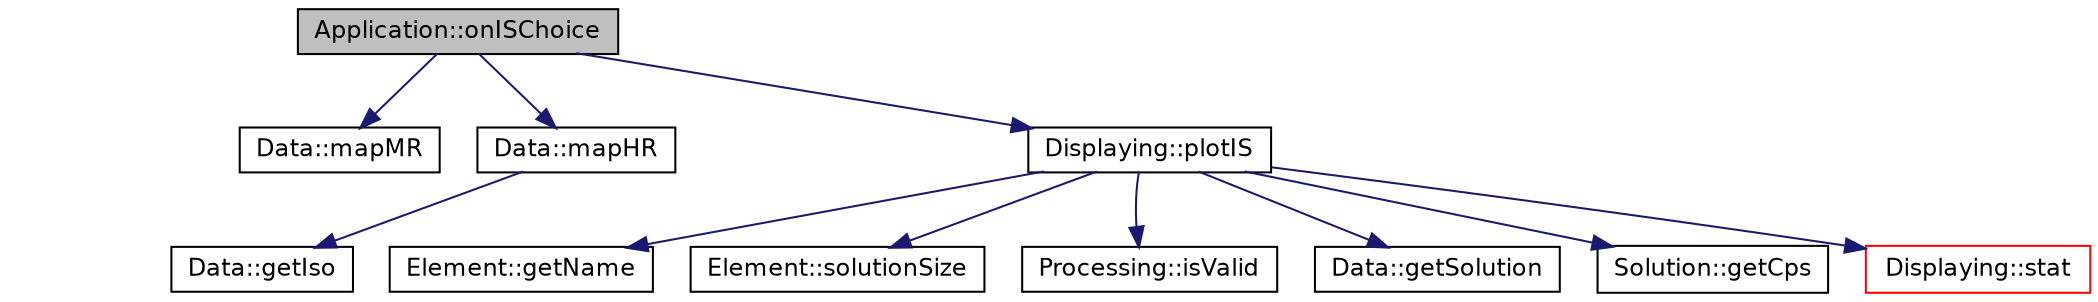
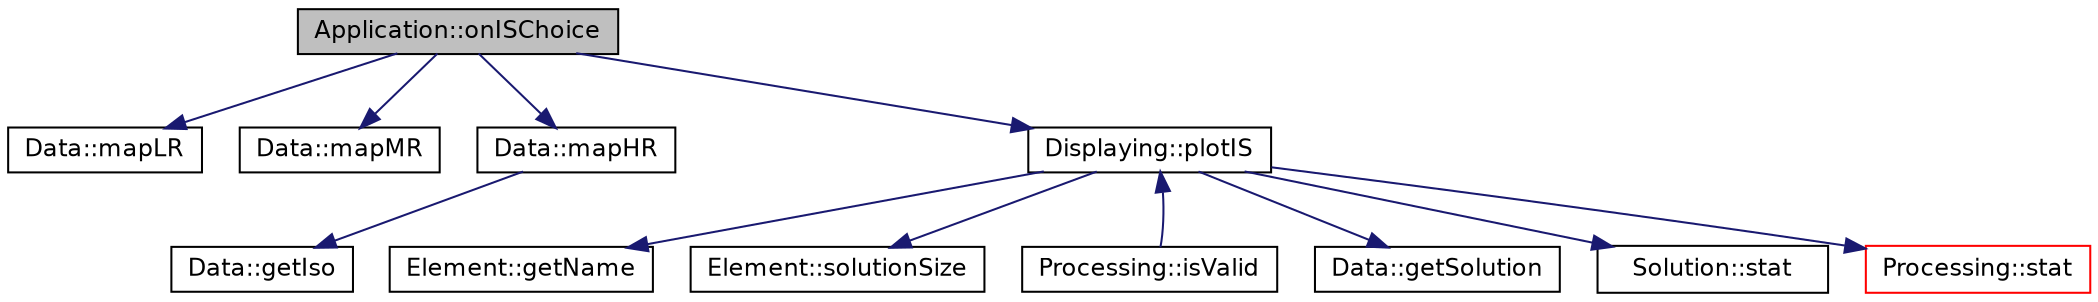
none -> (105, 150)
(1136, 199) -> (1163, 220)
(1713, 269) -> (1713, 269)
(1978, 269) -> (1978, 269)
